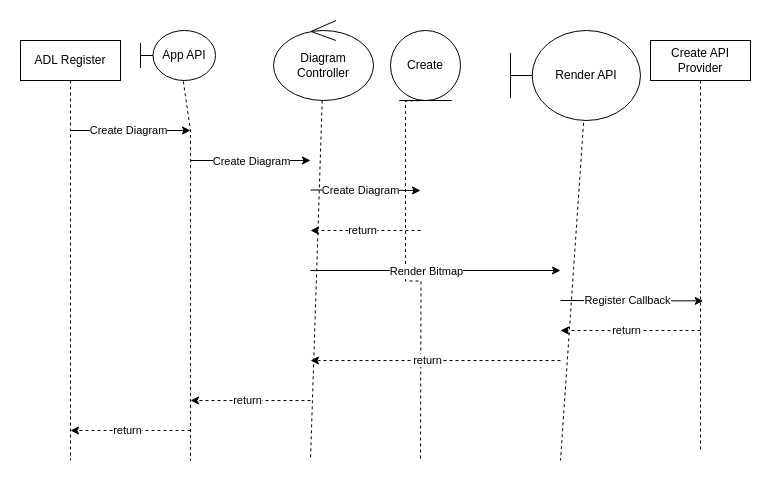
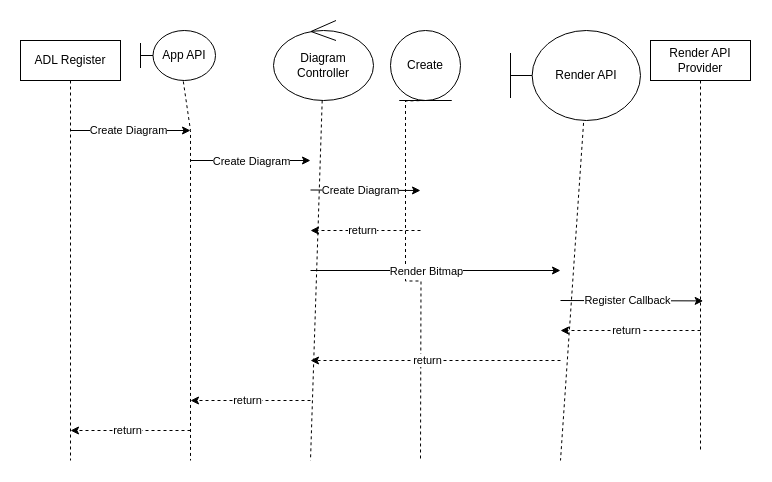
(701, 61) -> (701, 61)
